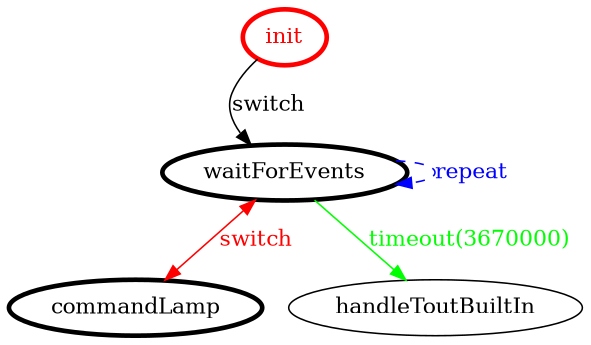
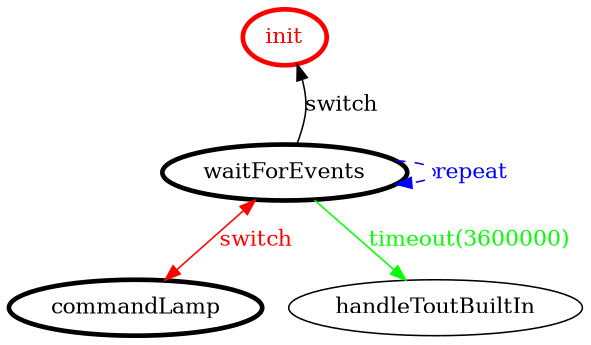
(232, 93) -> (306, 112)
(470, 240) -> (470, 240)
